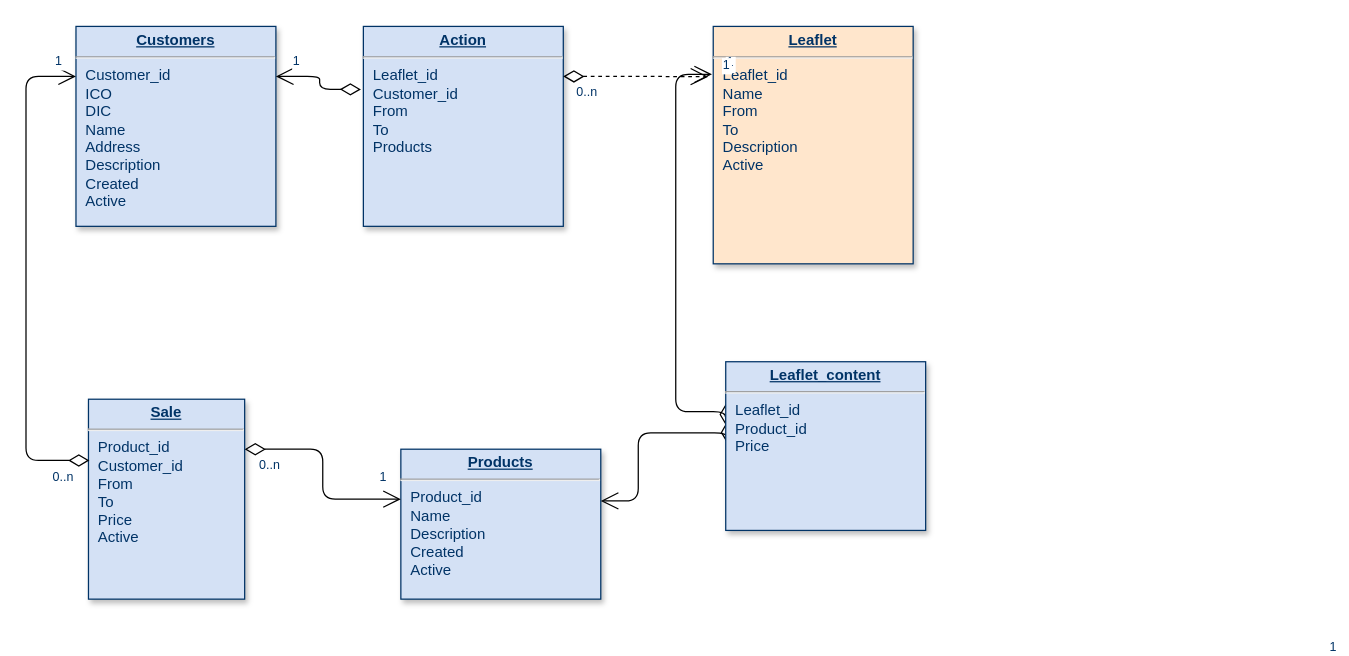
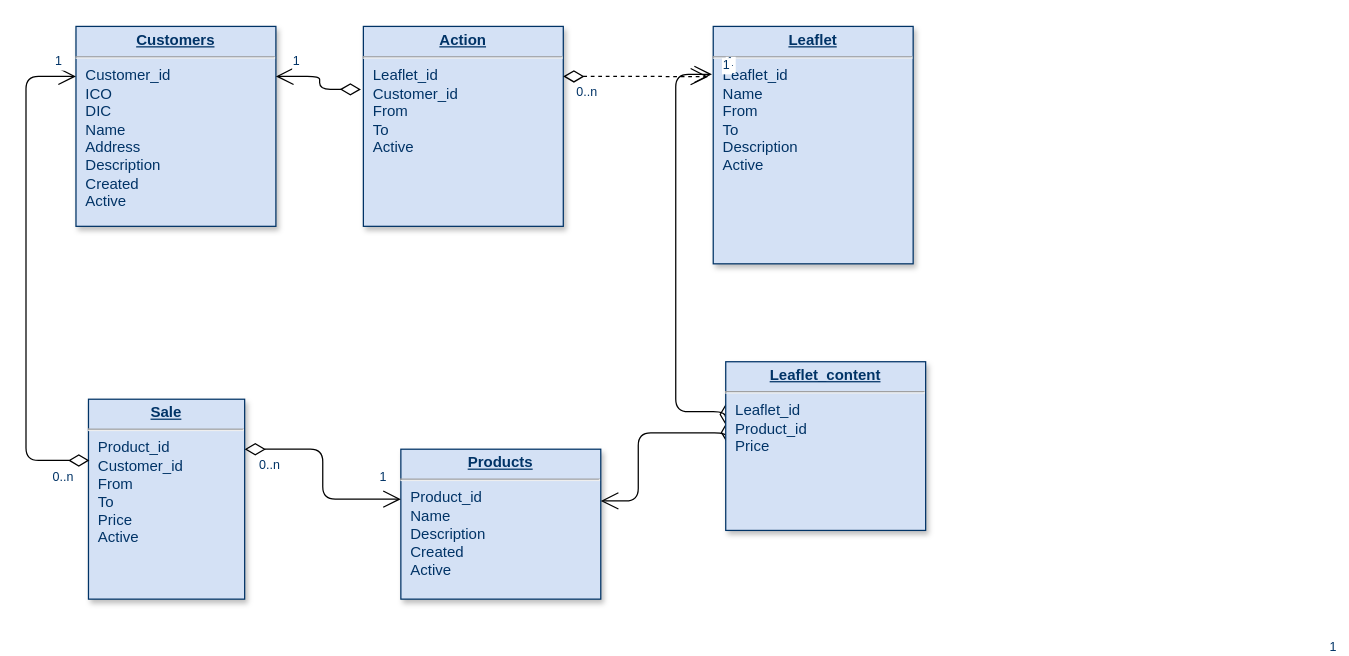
(407, 81) -> (407, 81)
(813, 145) -> (813, 145)
